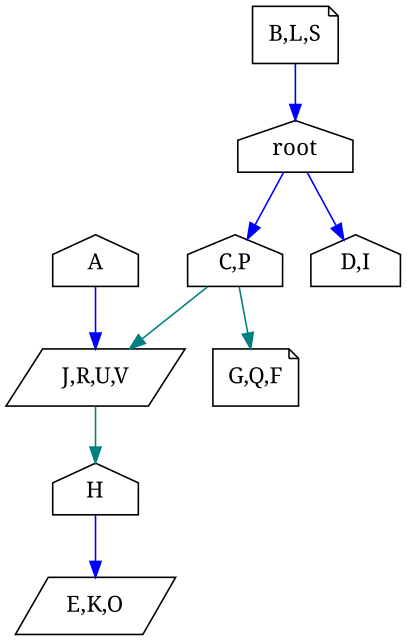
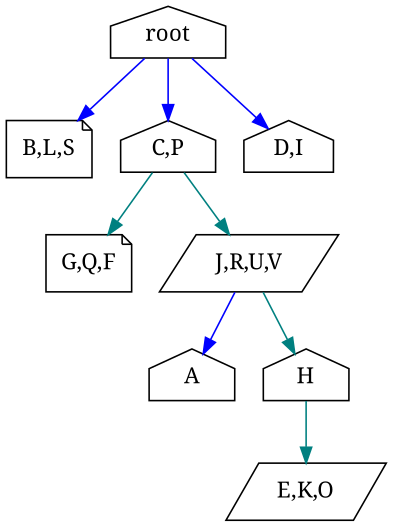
(295, 84) -> (117, 84)
(96, 310) -> (223, 316)
(96, 538) -> (306, 424)
